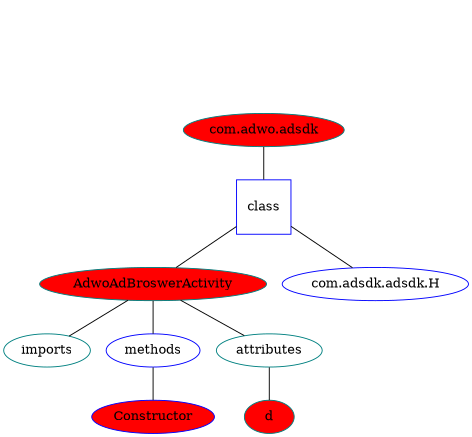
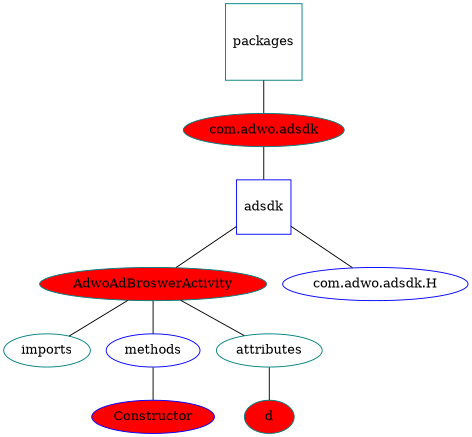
none -> (264, 42)
(264, 207) -> (264, 207)
(375, 284) -> (375, 284)
